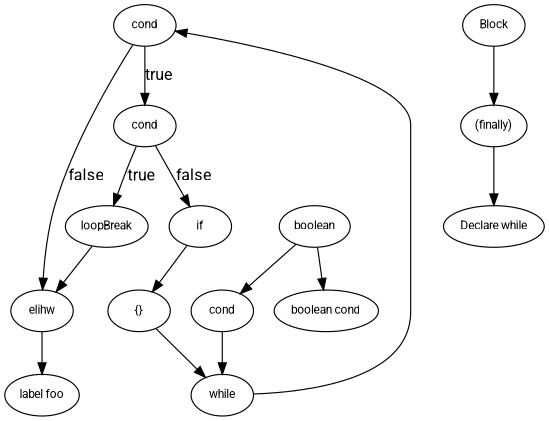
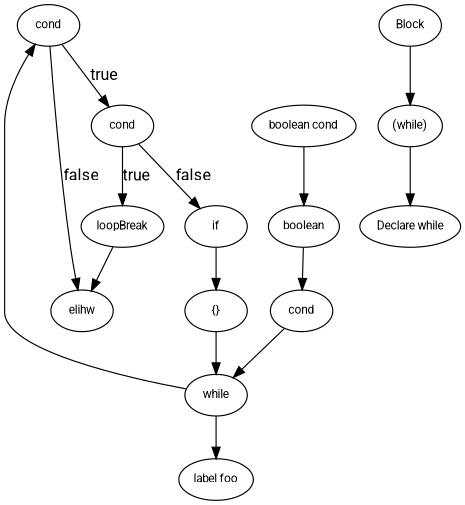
(494, 126) -> (410, 126)
(320, 263) -> (304, 170)
(42, 347) -> (216, 432)
